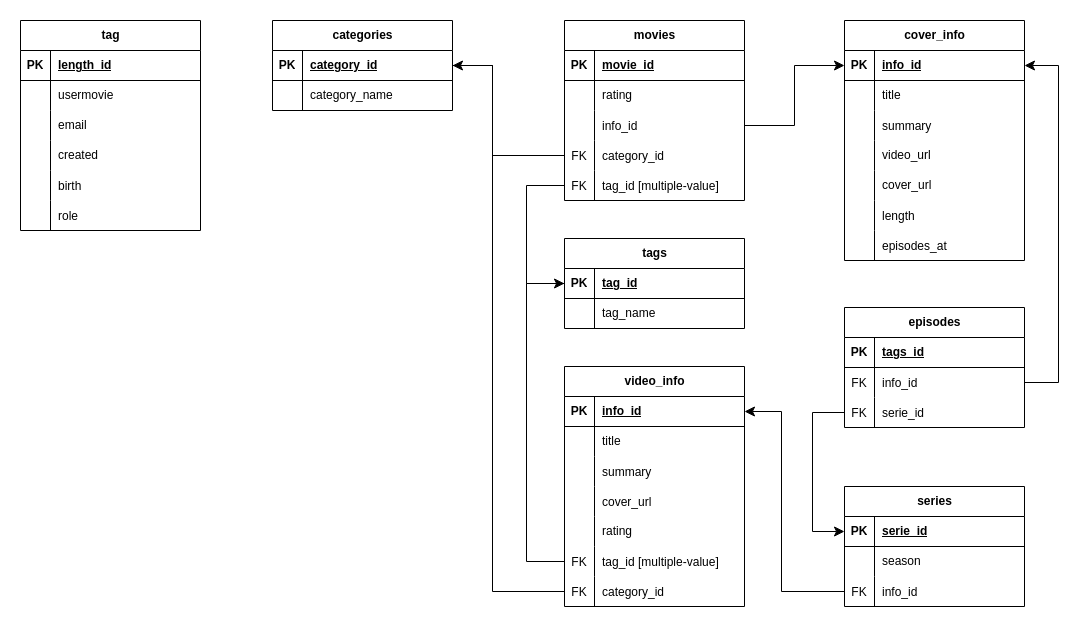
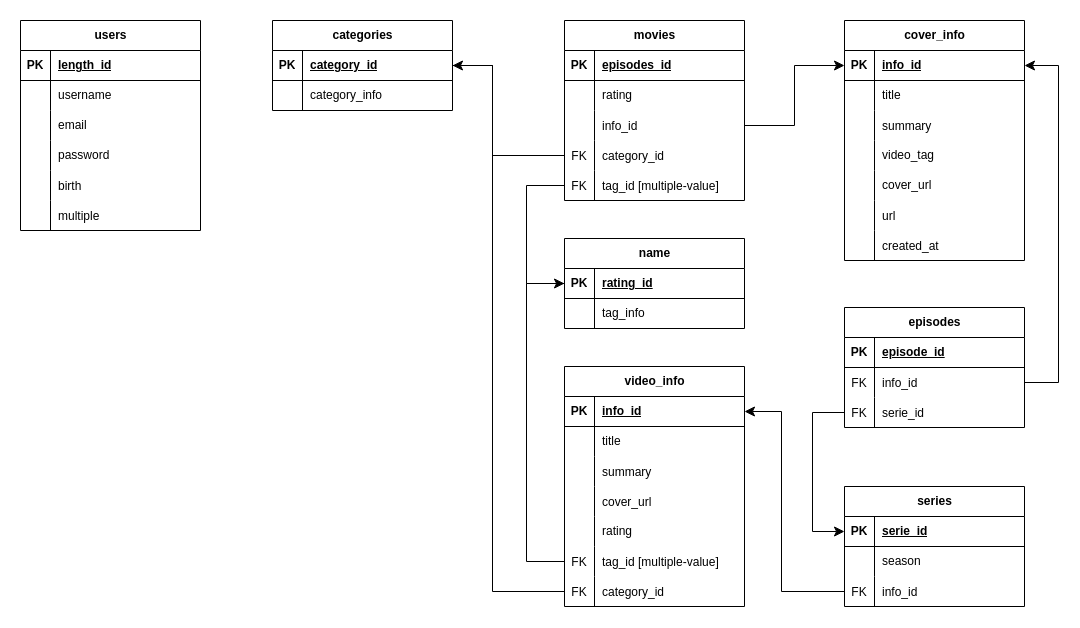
(111, 36) -> (111, 36)
(626, 66) -> (636, 66)
(87, 96) -> (85, 96)
(354, 96) -> (353, 96)
(82, 156) -> (85, 156)
(910, 156) -> (911, 156)
(70, 216) -> (80, 216)
(901, 216) -> (891, 216)
(917, 246) -> (916, 246)
(655, 254) -> (655, 254)
(621, 284) -> (630, 284)
(629, 314) -> (628, 314)
(904, 353) -> (913, 353)
